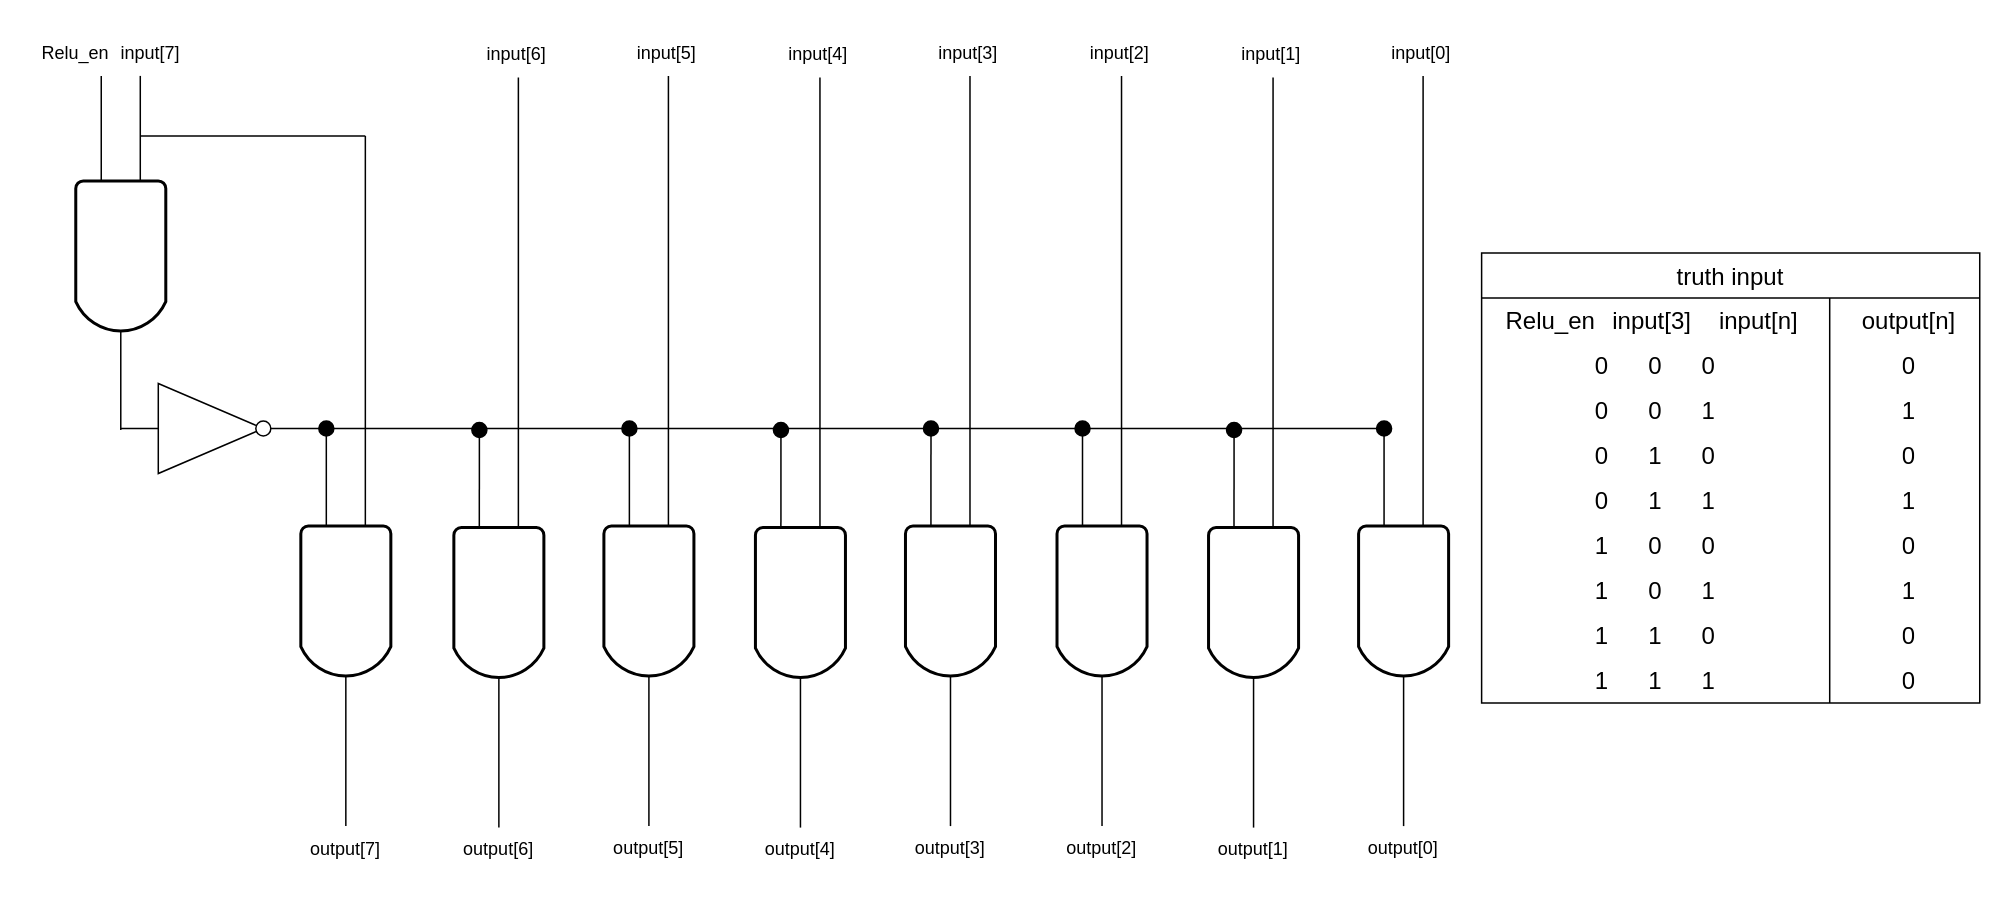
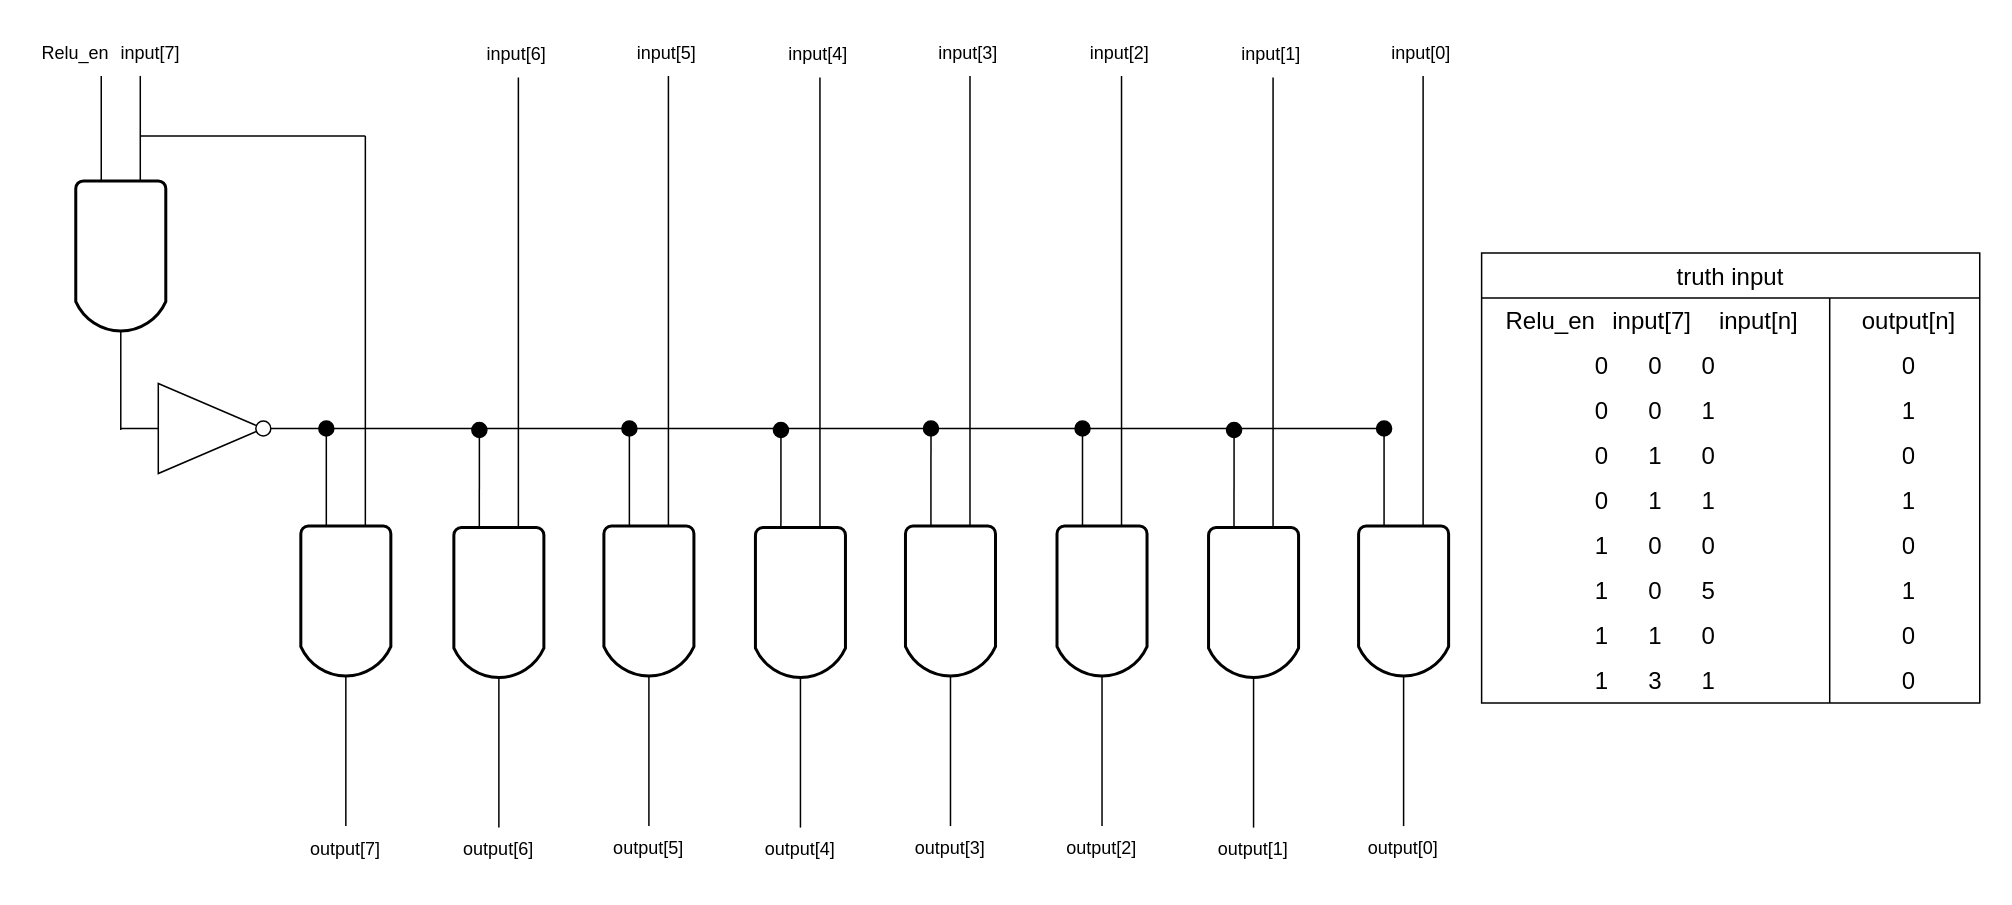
(1655, 320) -> (1655, 320)
(1655, 590) -> (1655, 590)
(1655, 680) -> (1655, 680)
